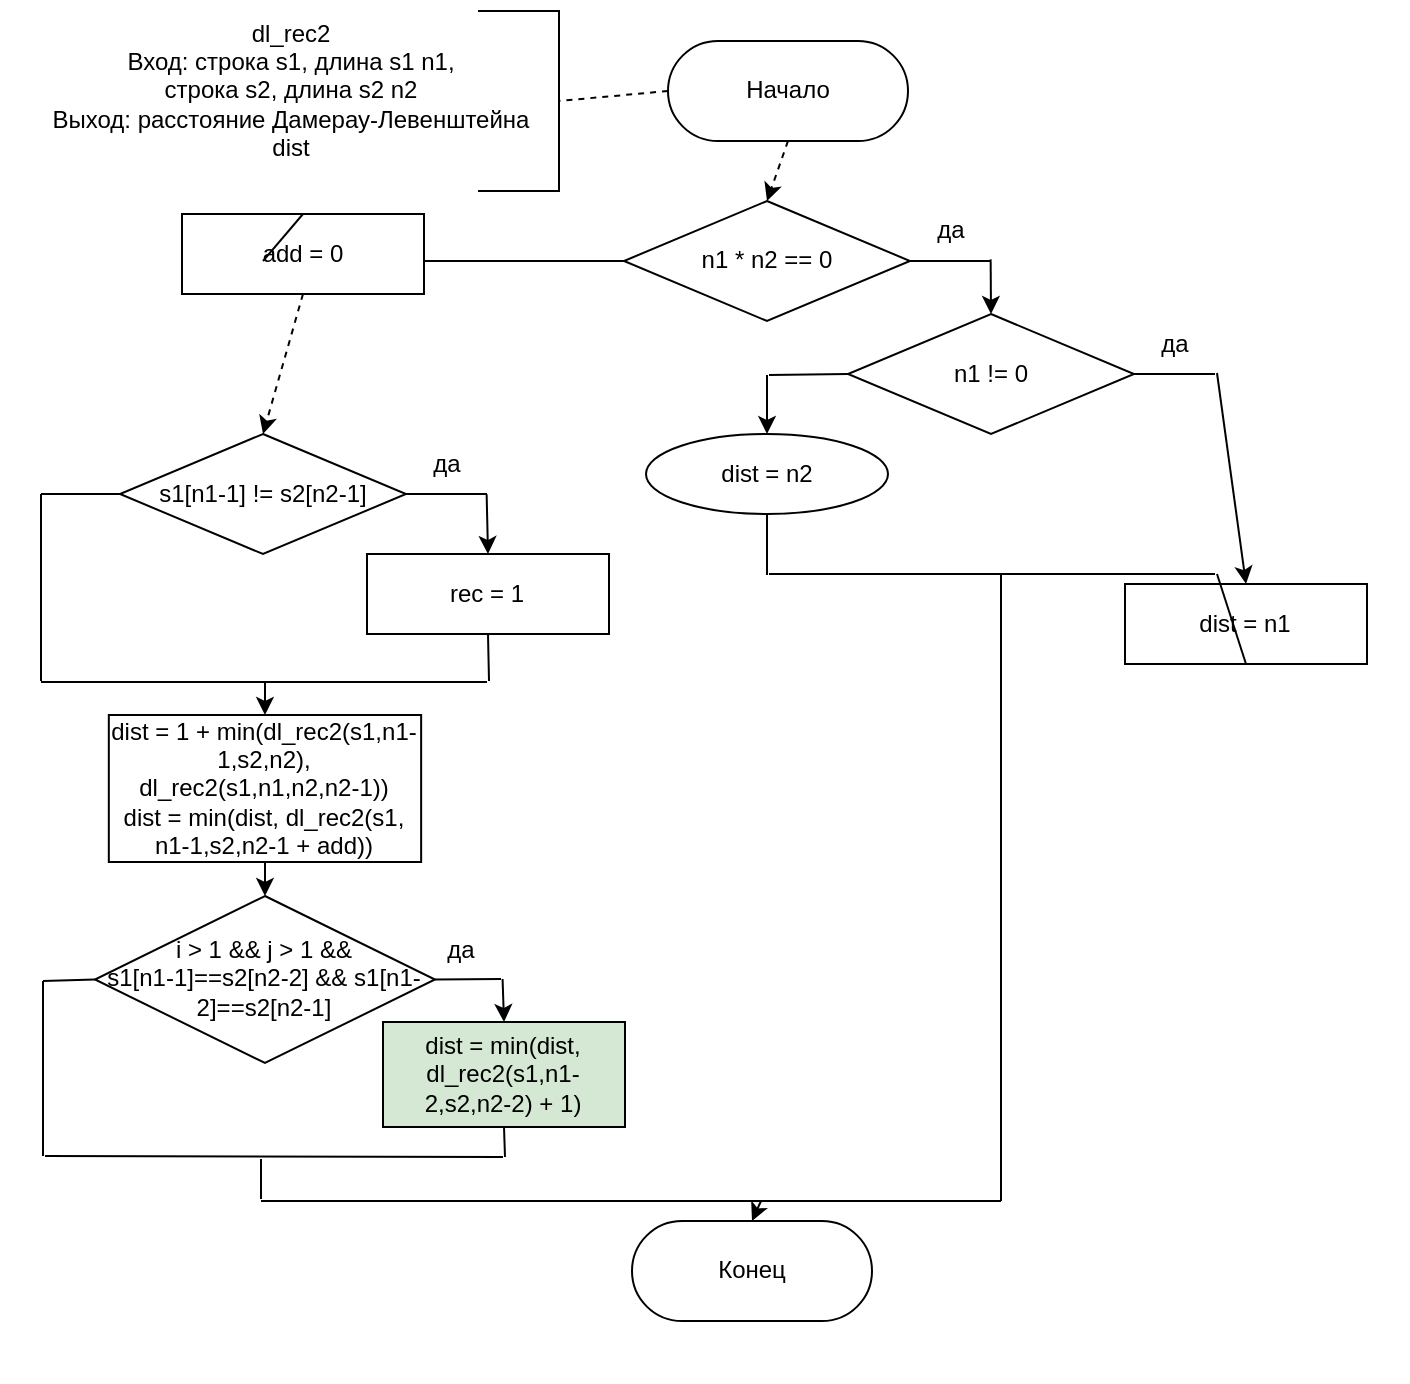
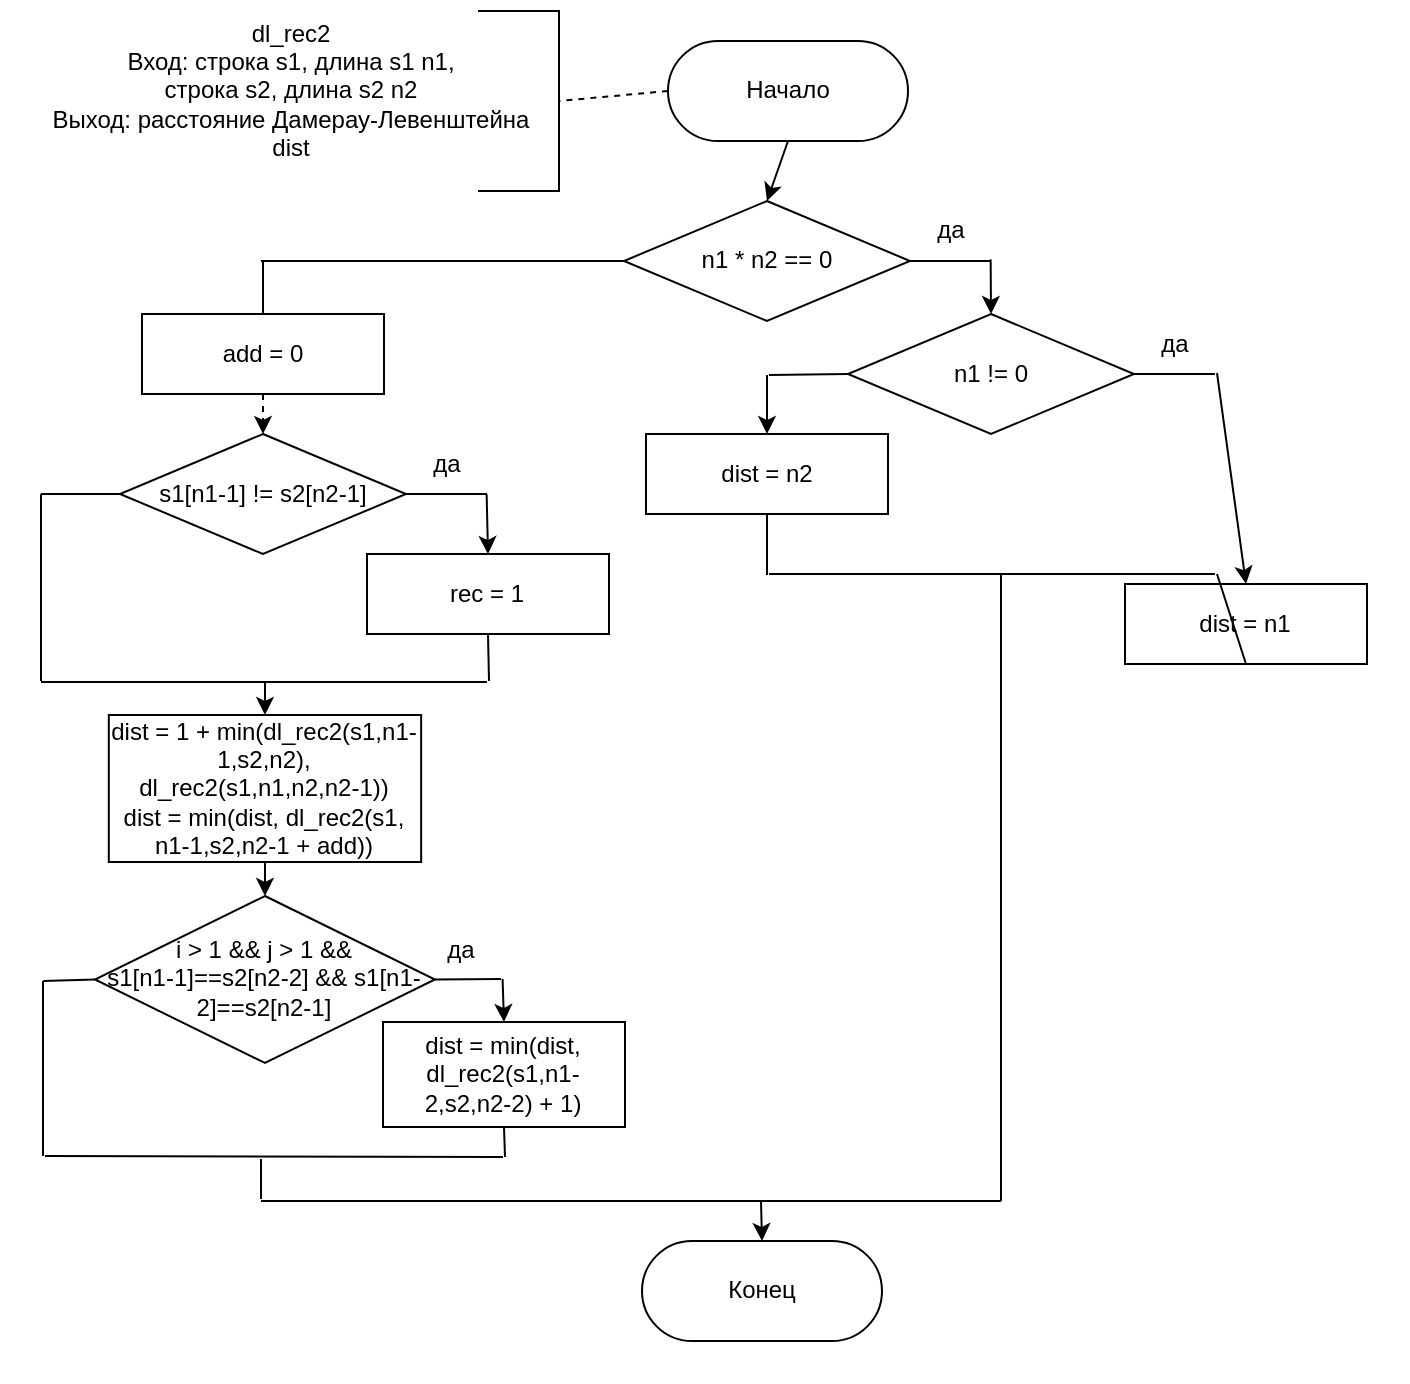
(780, 165) -> (780, 165)
(303, 254) -> (263, 354)
(767, 474) -> (767, 474)
(504, 1075) -> (504, 1075)
(752, 1271) -> (762, 1291)
